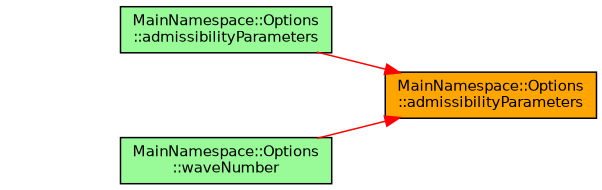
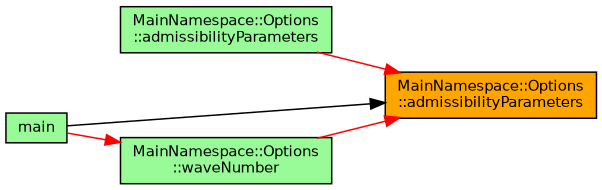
none -> (36, 128)
